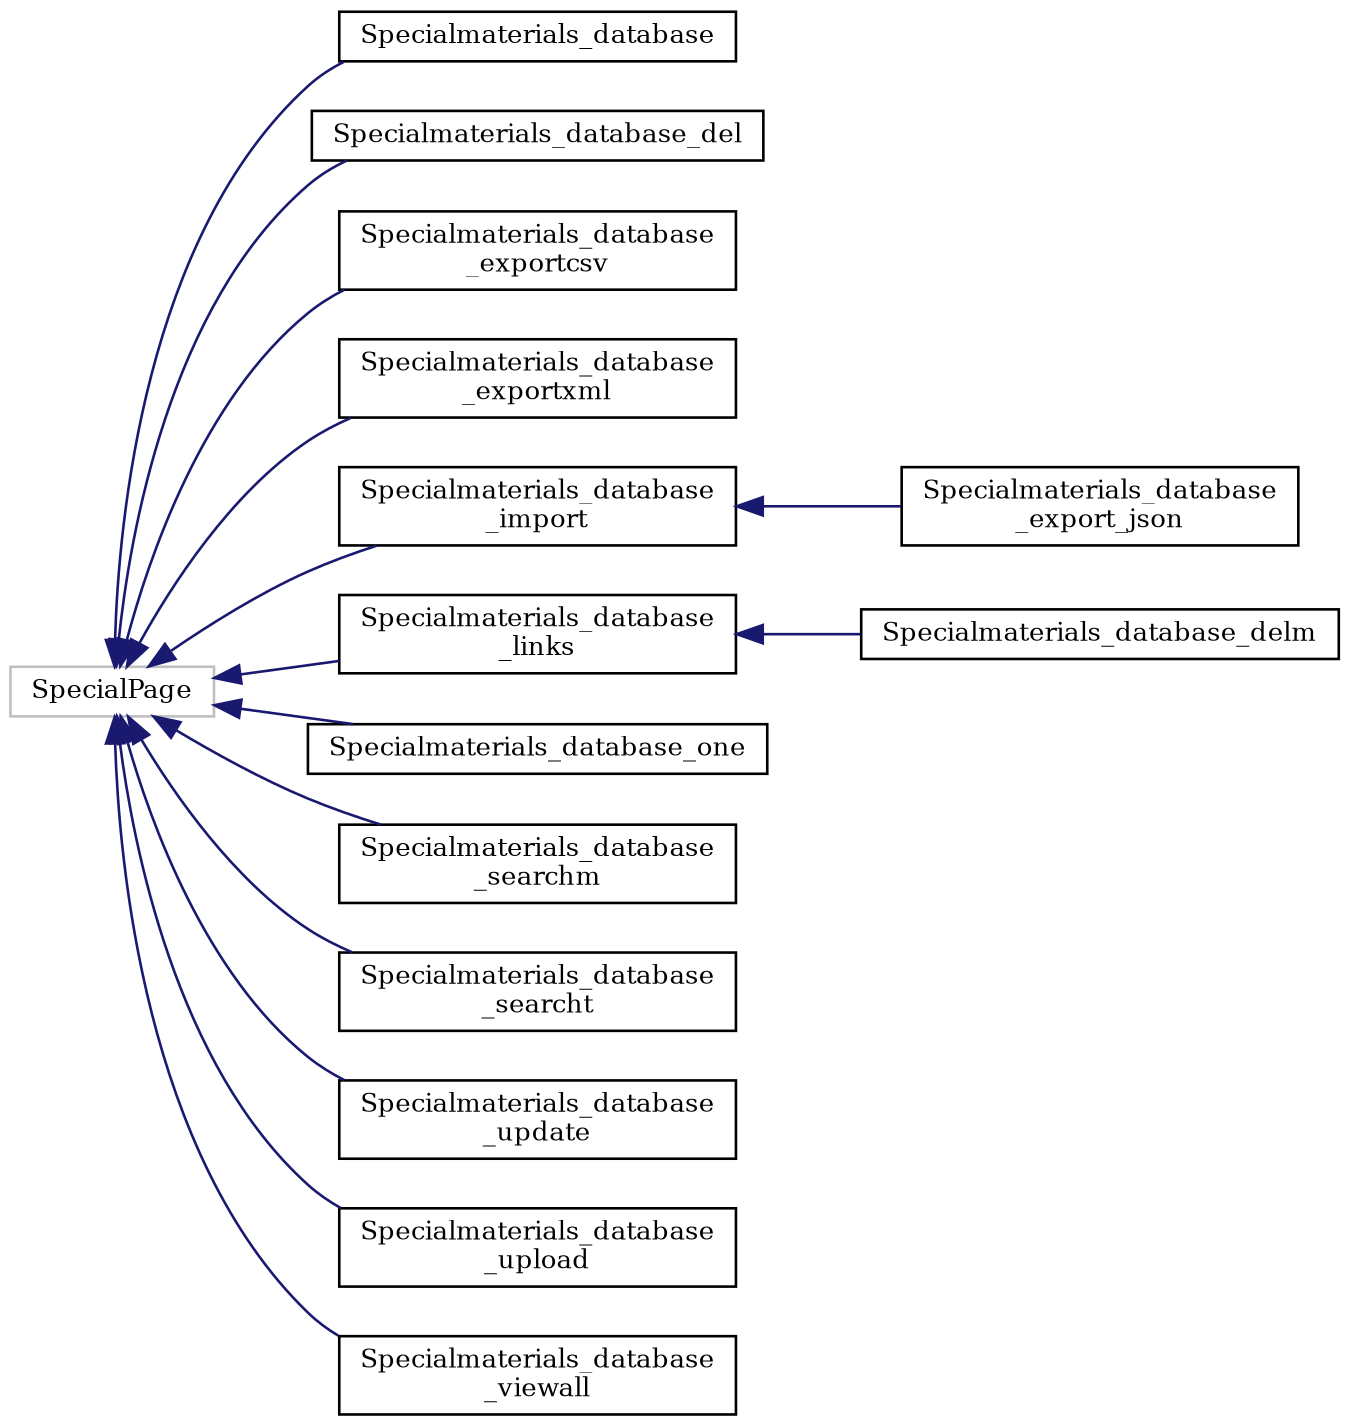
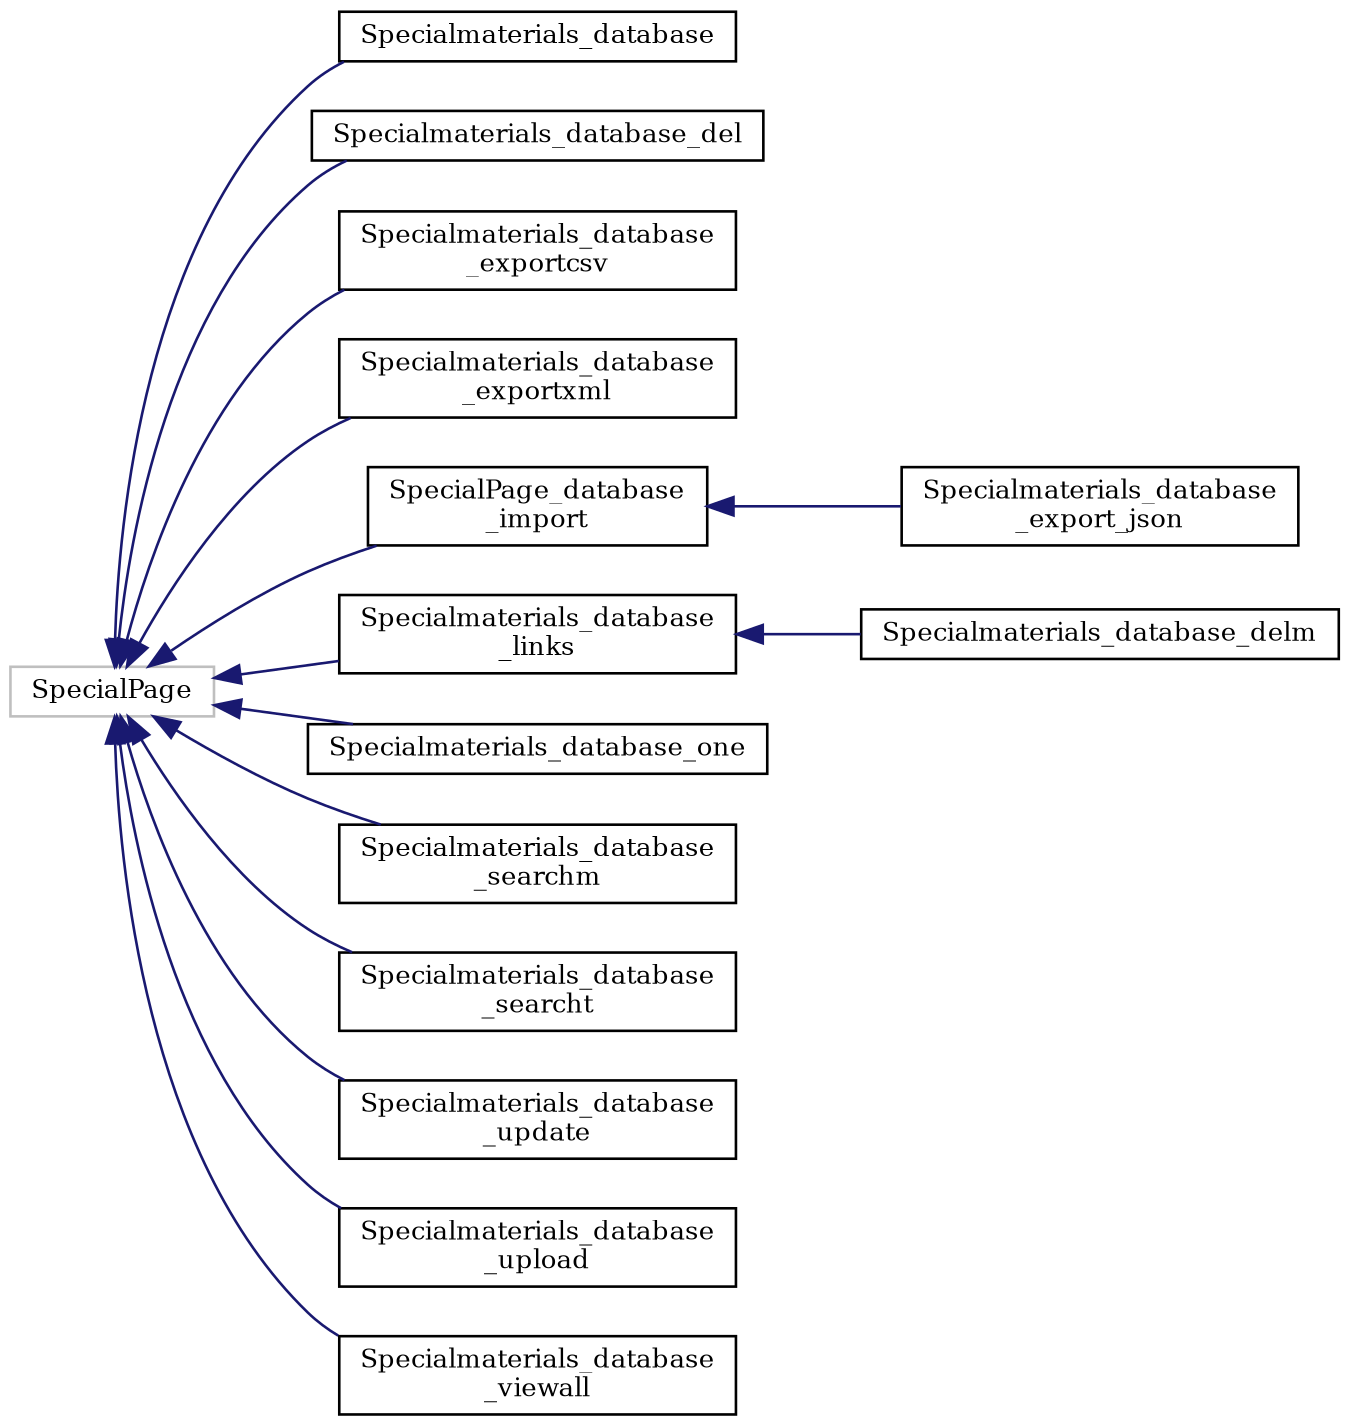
(538, 506) -> (538, 506)
